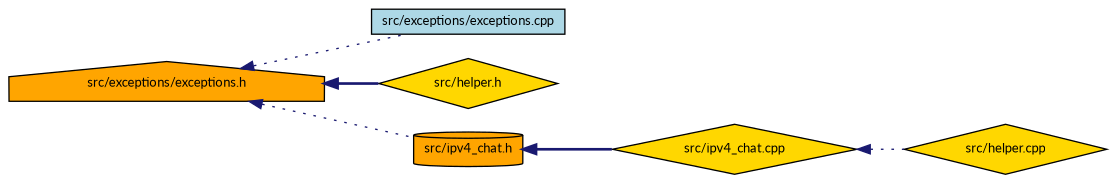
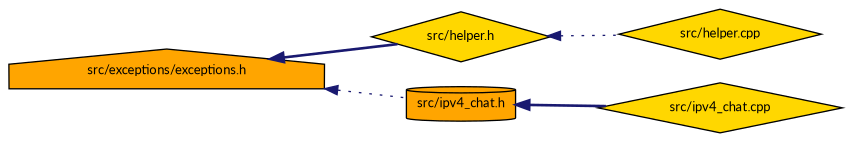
(468, 22) -> none
(887, 149) -> (591, 36)
